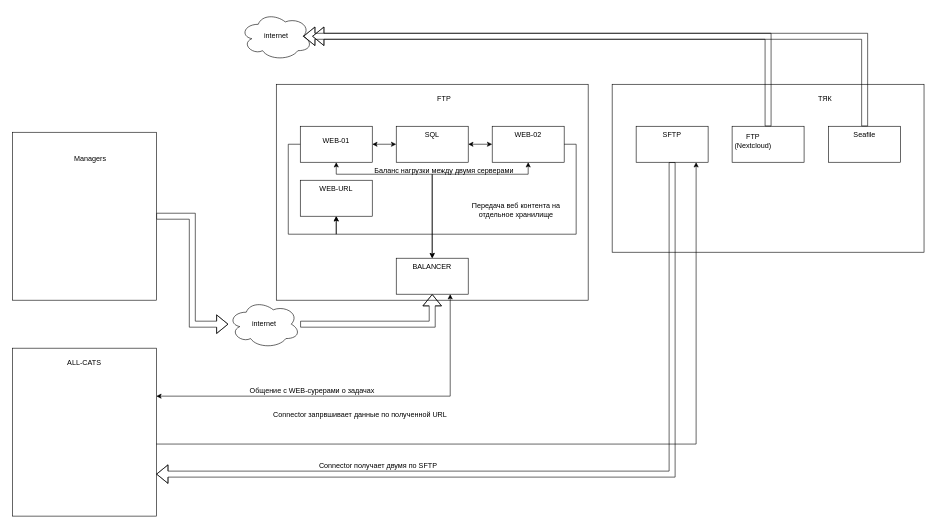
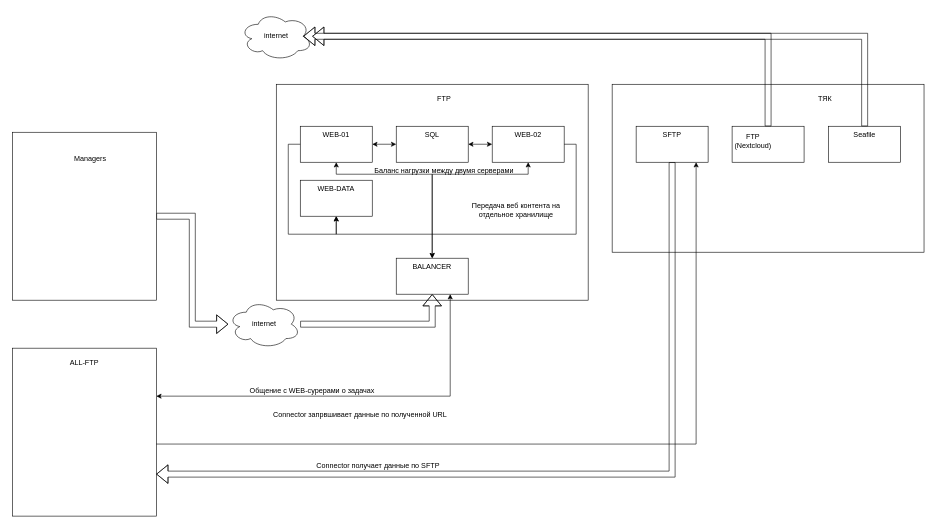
(336, 141) -> (336, 135)
(336, 189) -> (336, 189)
(84, 363) -> (84, 363)
(378, 467) -> (378, 467)
